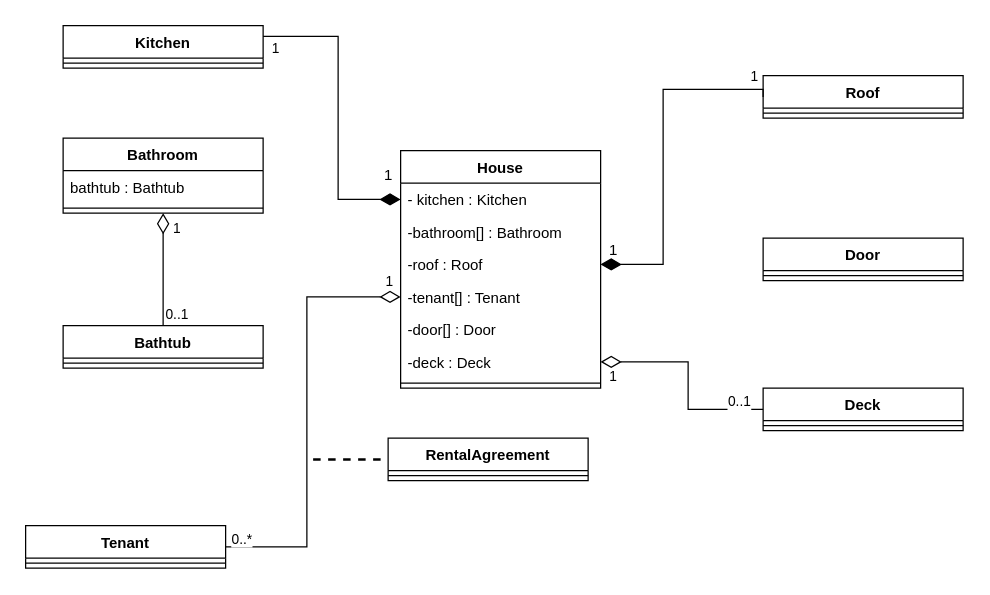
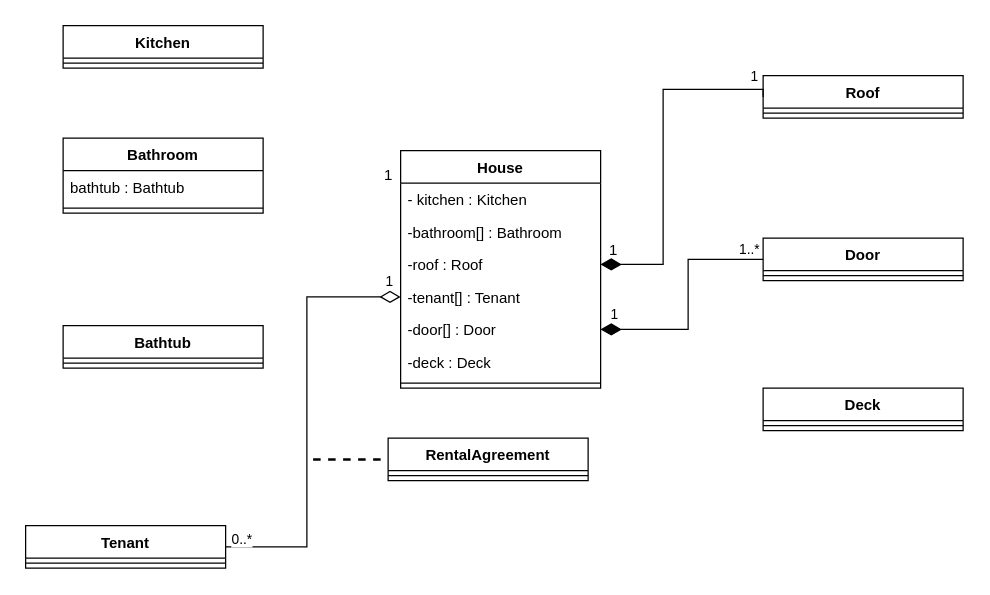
(338, 101) -> none
(163, 280) -> none
none -> (688, 290)
(688, 372) -> none
